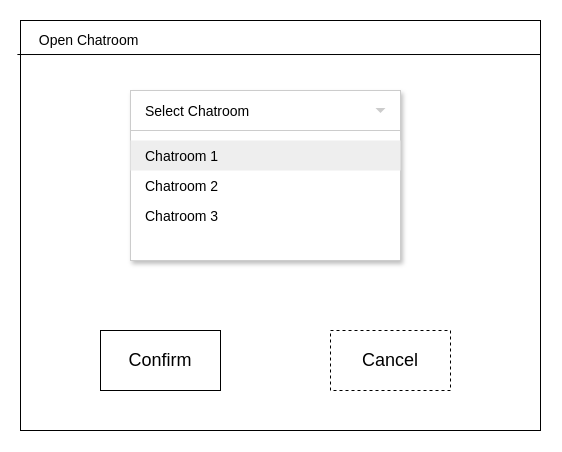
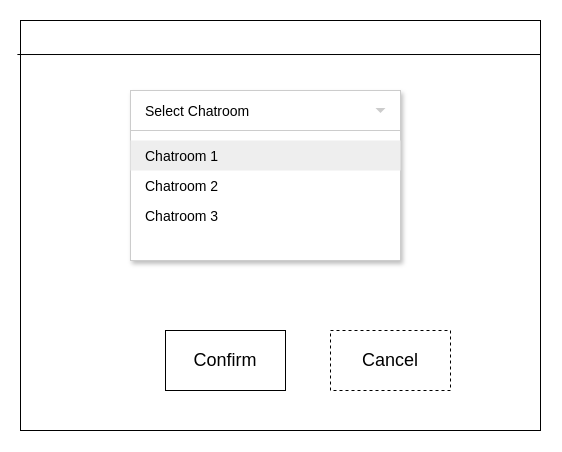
(91, 41) -> none
(161, 361) -> (226, 361)
